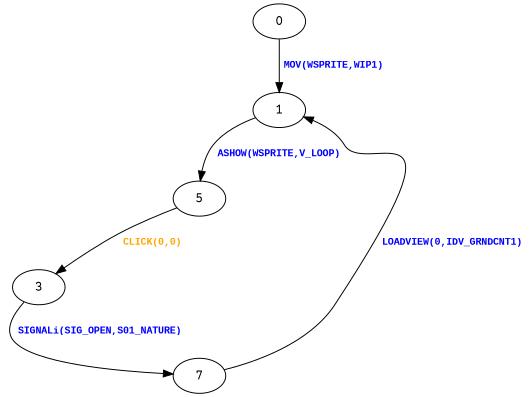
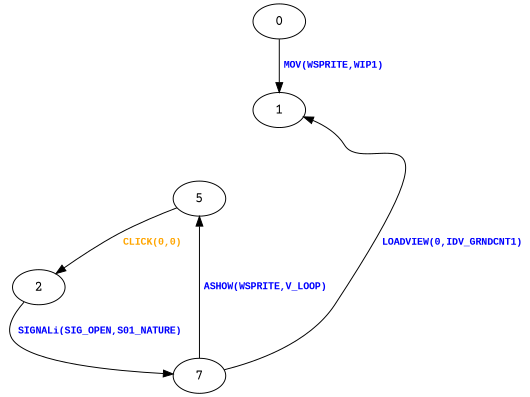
(221, 137) -> (199, 292)
(39, 287) -> (39, 287)
